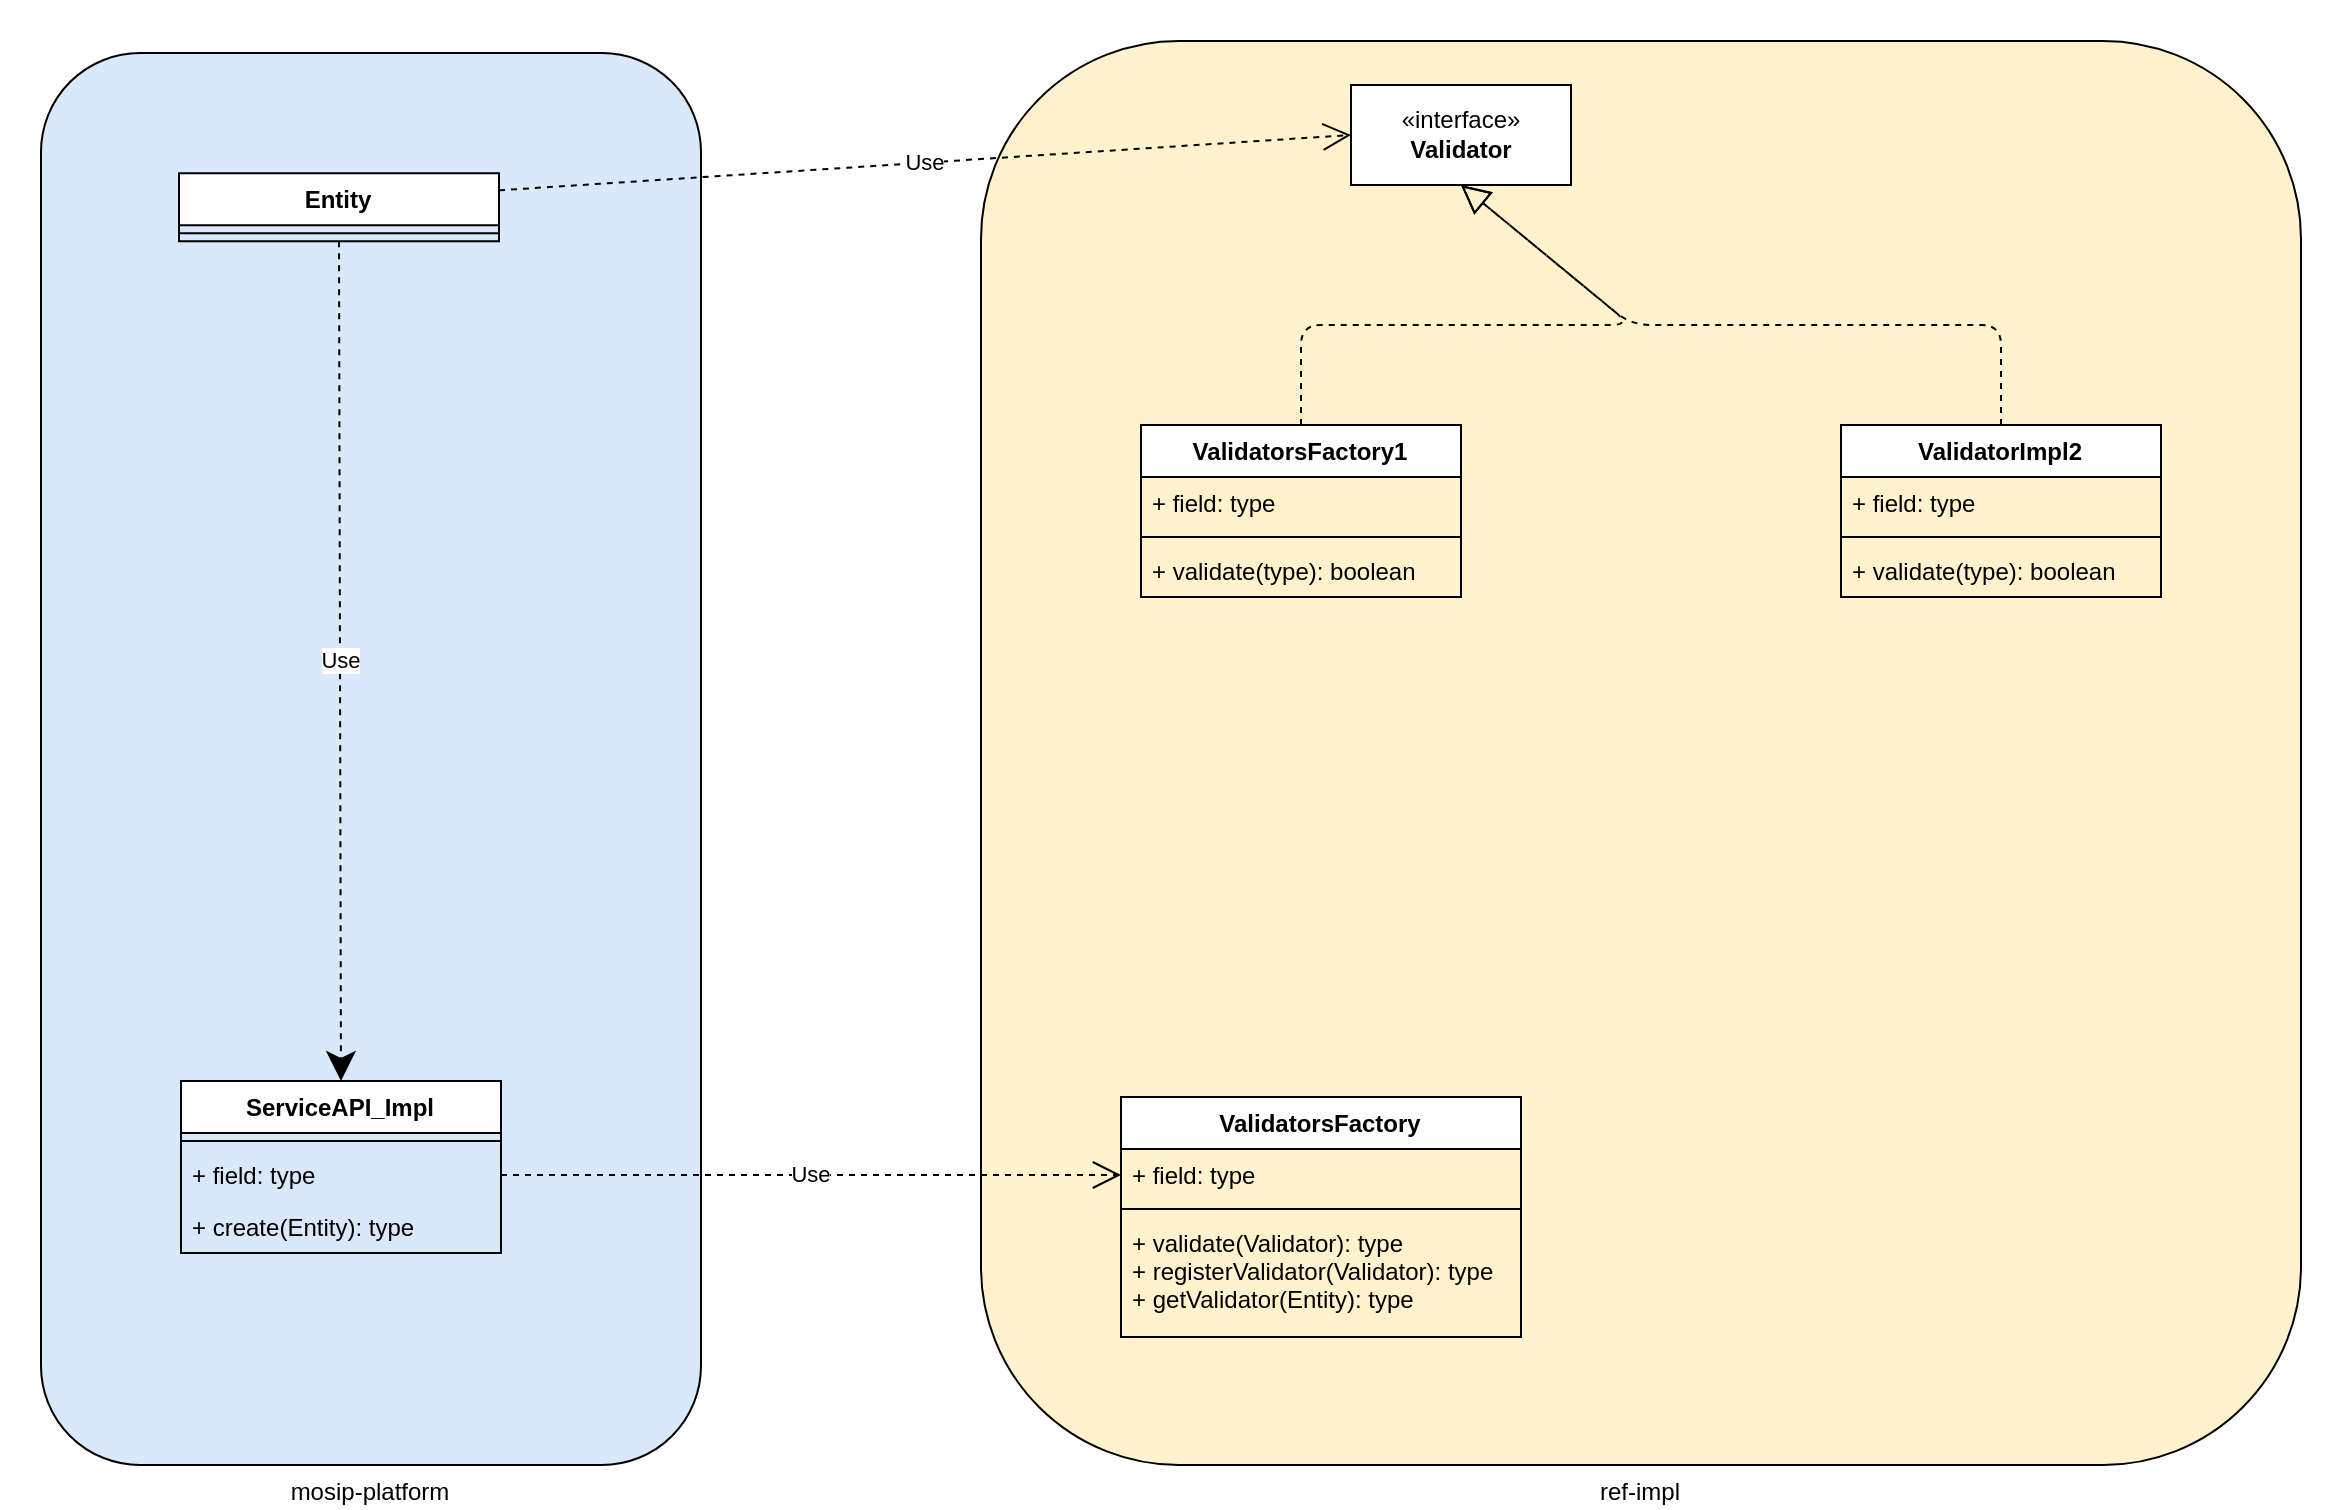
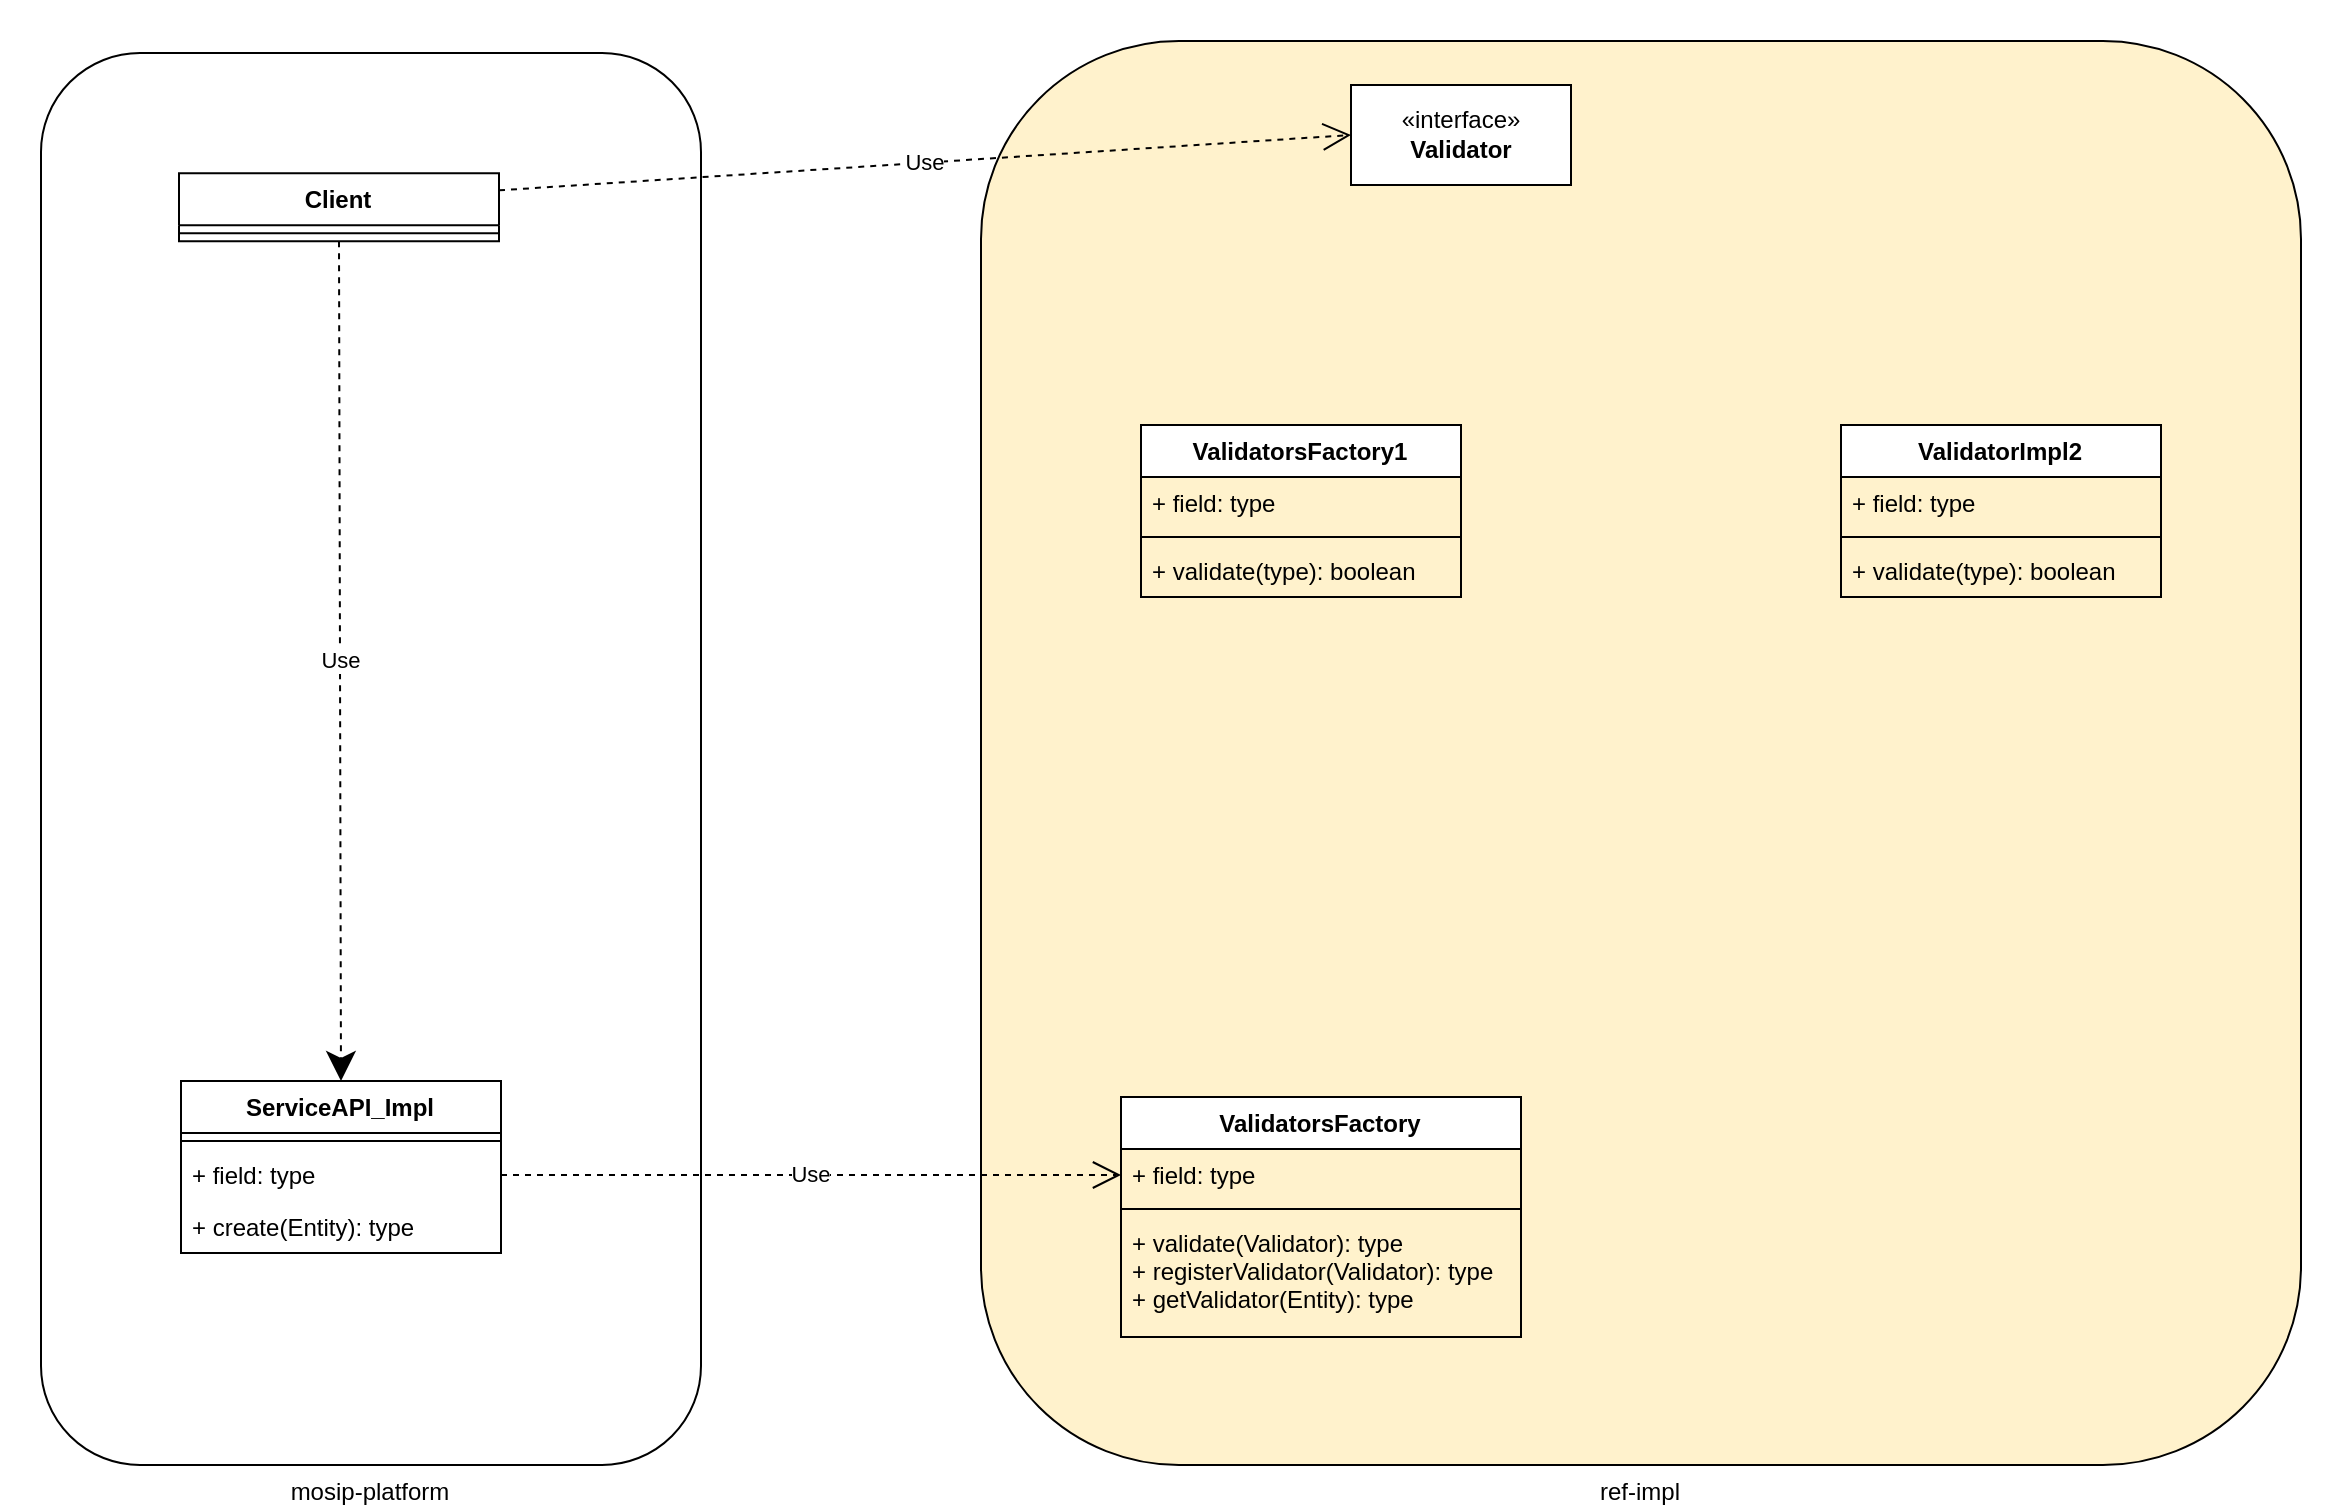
(338, 200) -> (338, 200)
(1418, 325) -> none
(1858, 325) -> none
(371, 759) -> (371, 759)
